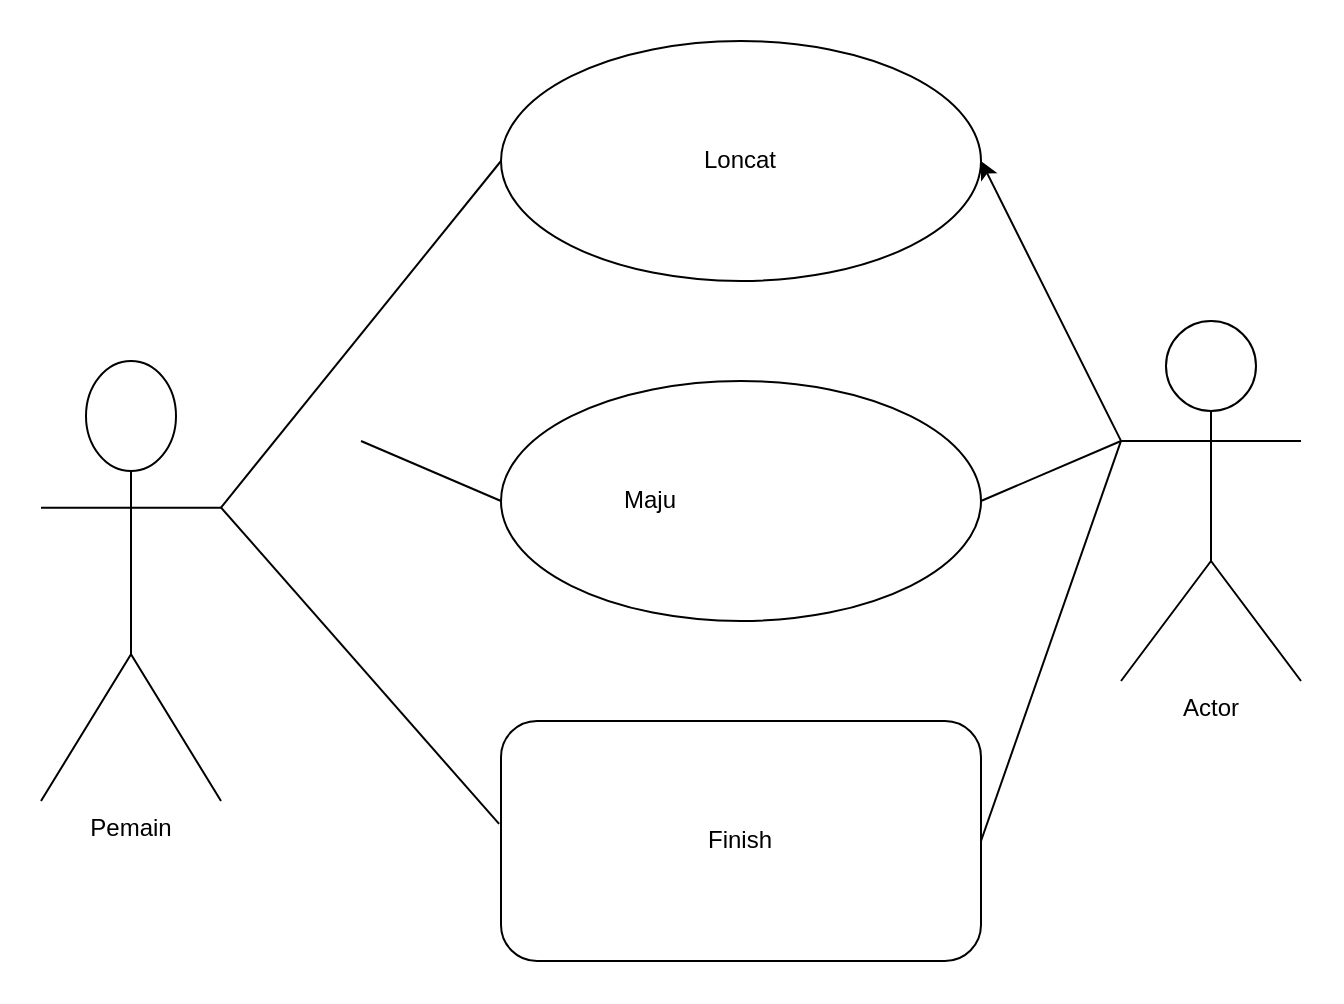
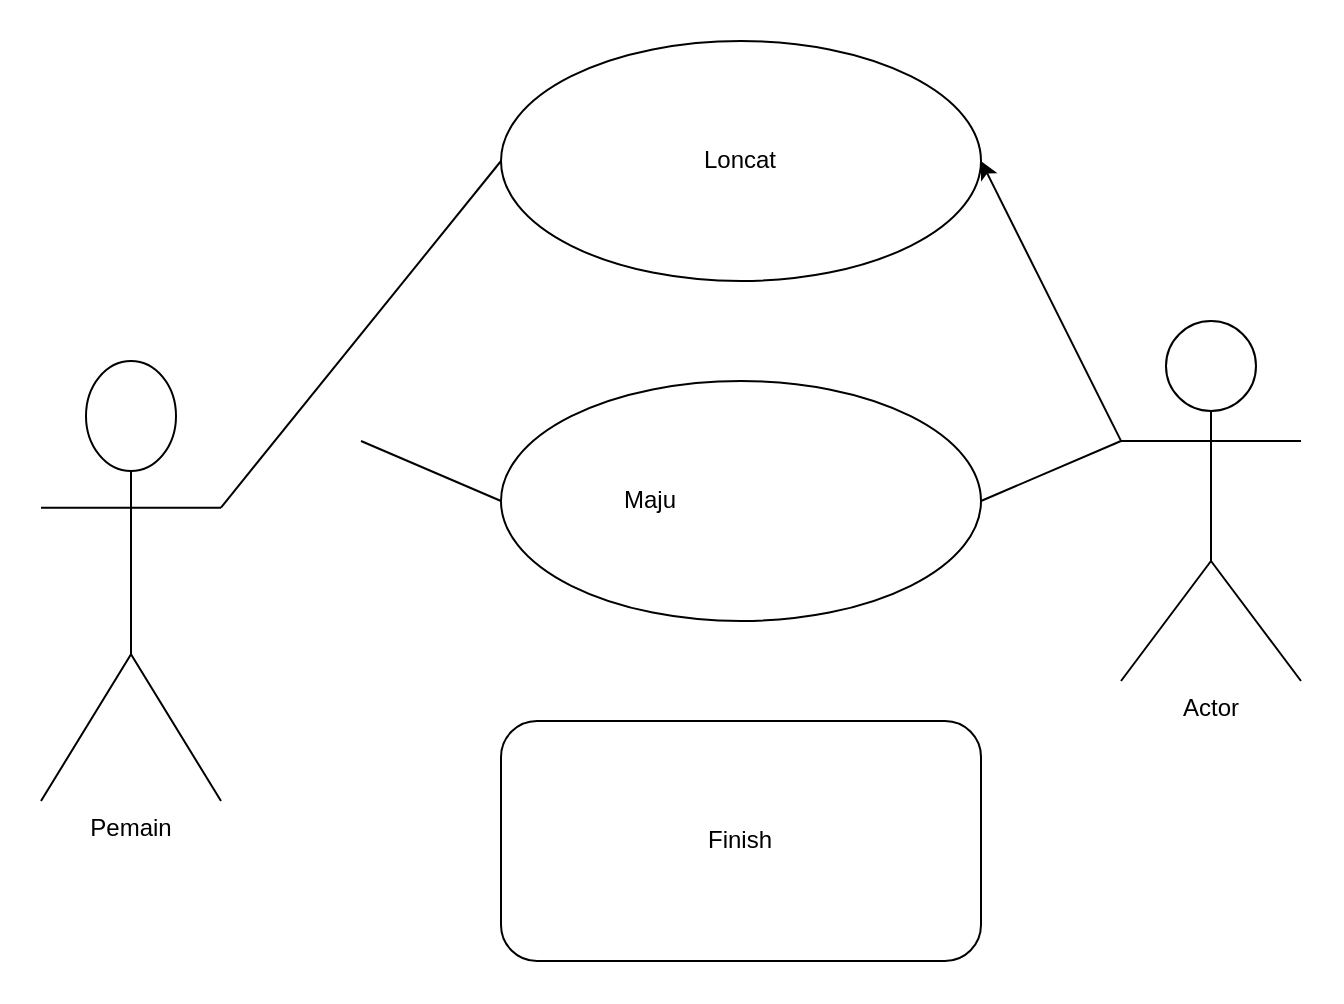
(1050, 643) -> none
(361, 667) -> none
